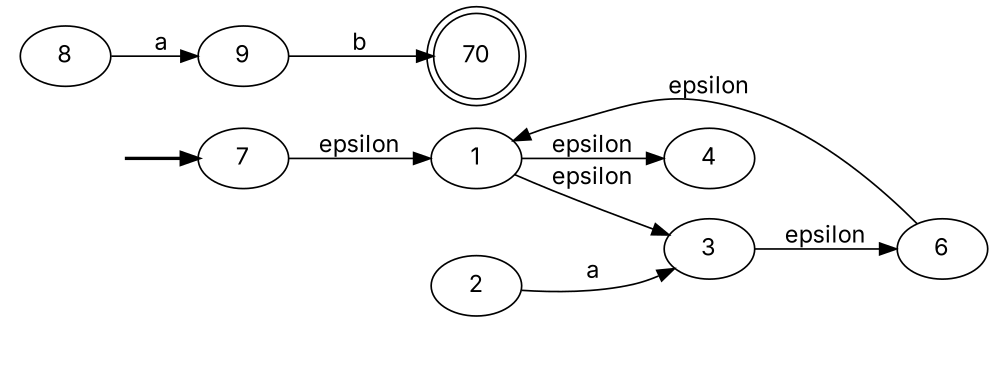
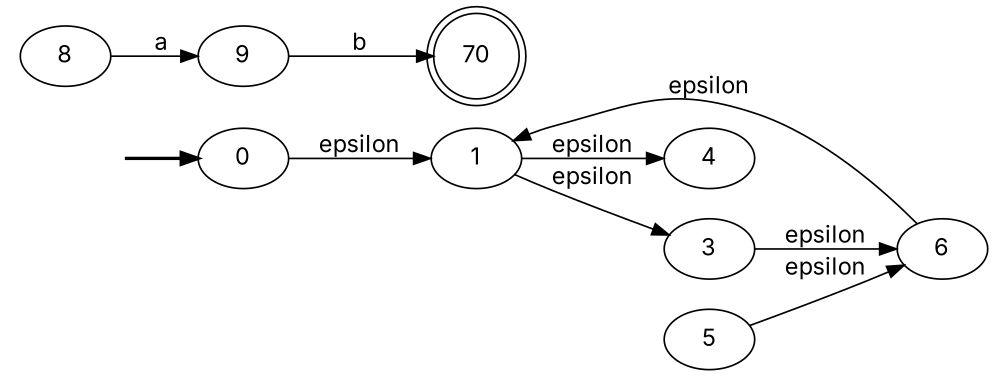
(243, 158) -> (243, 158)
(476, 286) -> none
none -> (709, 339)
